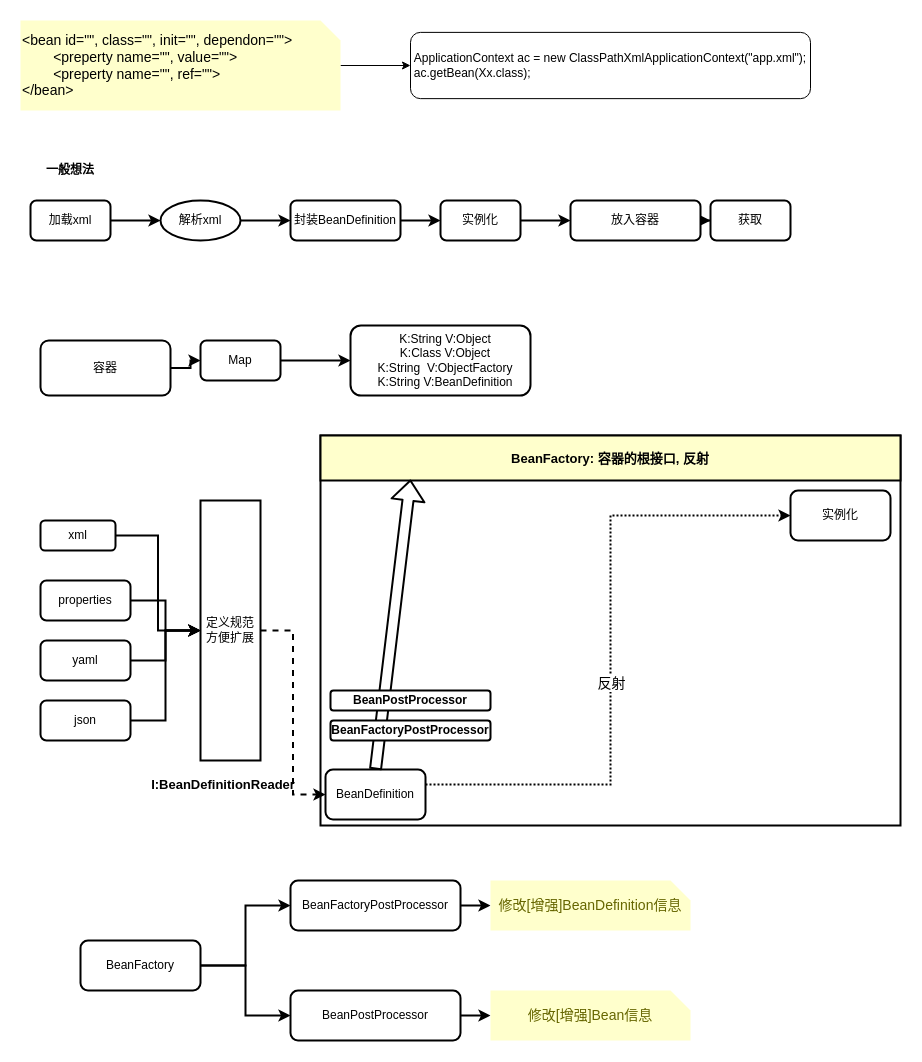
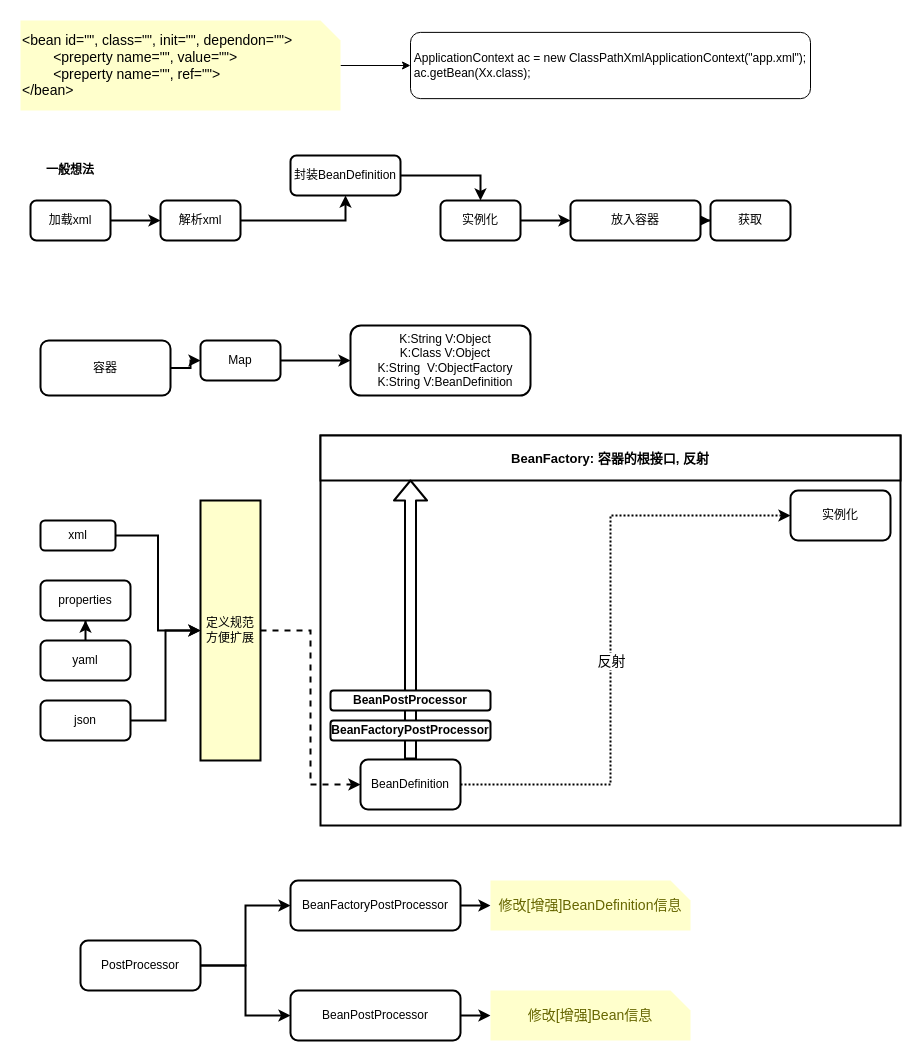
(201, 221) -> (201, 221)
(346, 221) -> (346, 176)
(611, 458) -> (611, 458)
(162, 601) -> none
(231, 631) -> (231, 631)
(147, 661) -> (86, 626)
(224, 785) -> none
(376, 795) -> (411, 785)
(141, 966) -> (141, 966)
